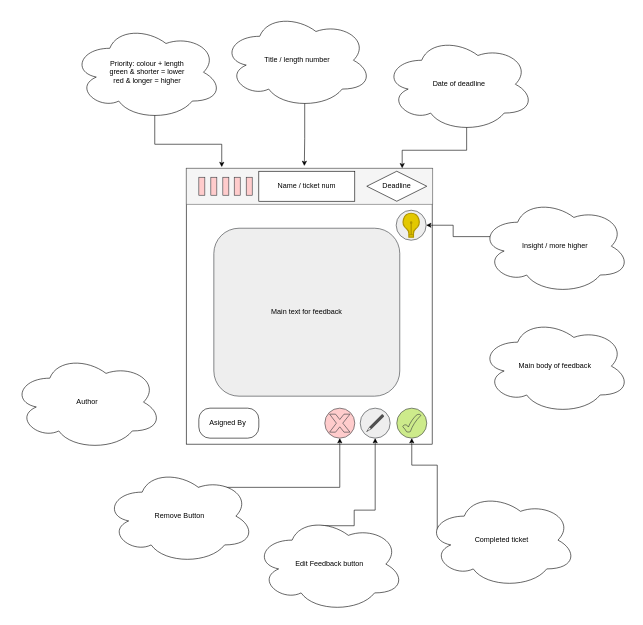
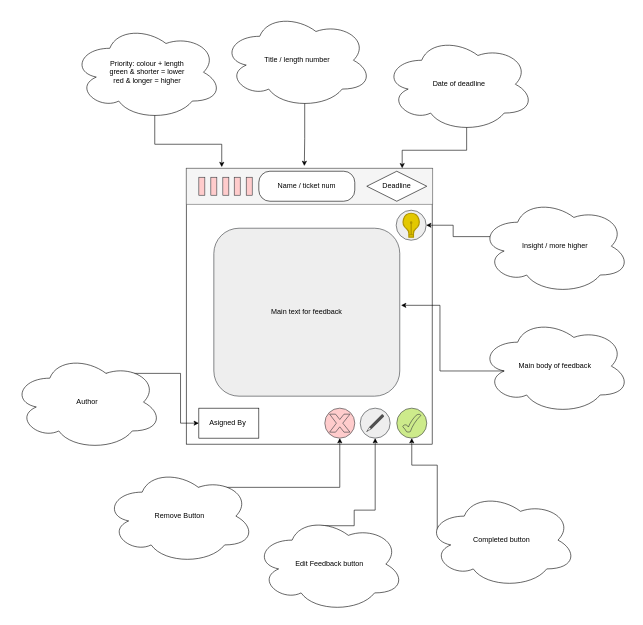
(307, 186) -> (307, 186)
none -> (440, 305)
none -> (181, 376)
(229, 423) -> (229, 423)
(502, 540) -> (502, 540)
